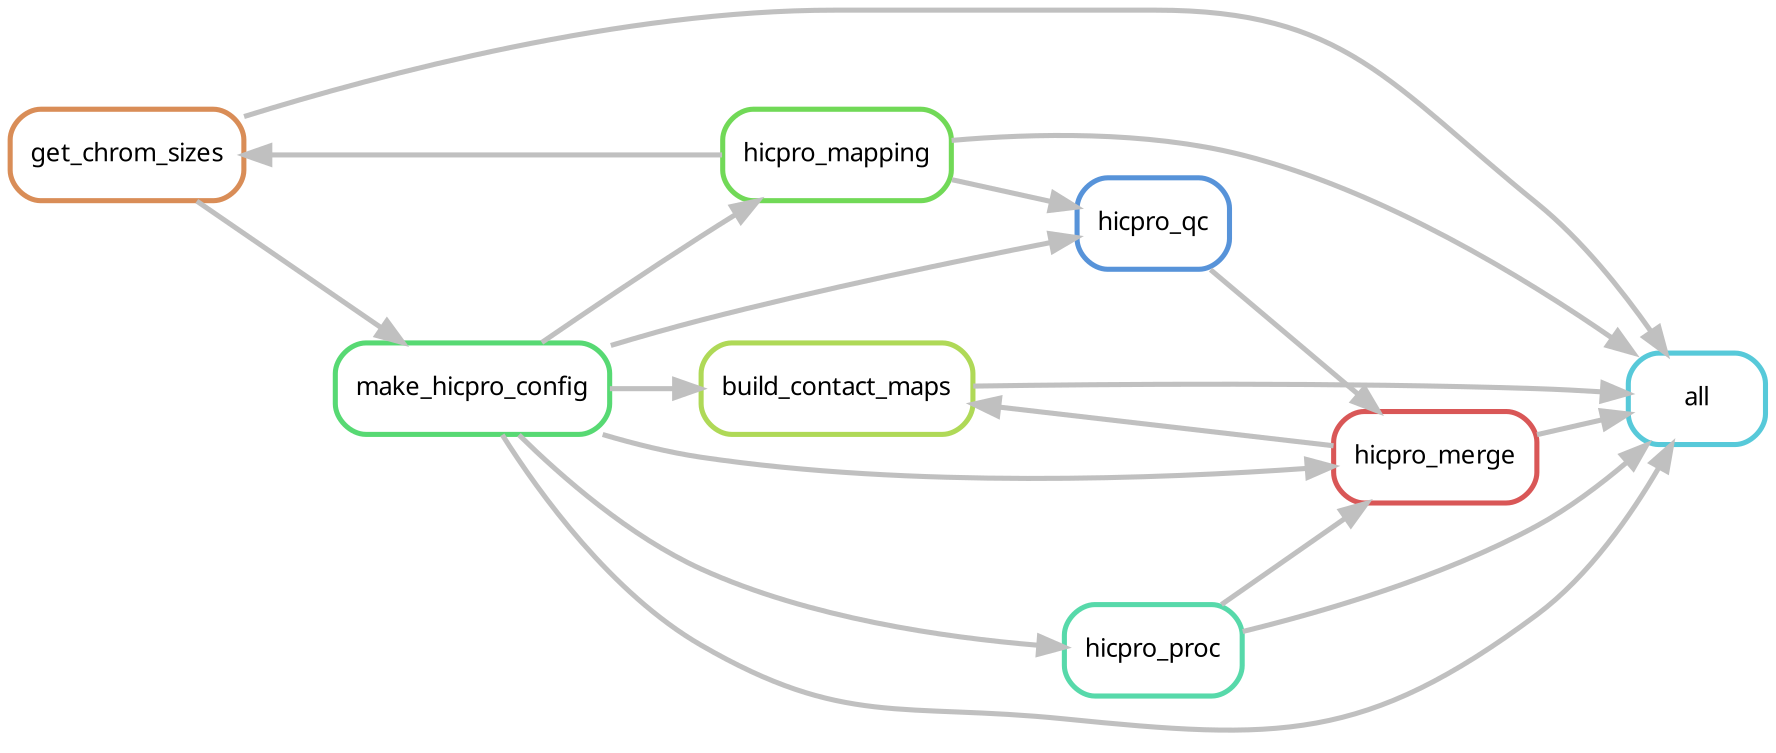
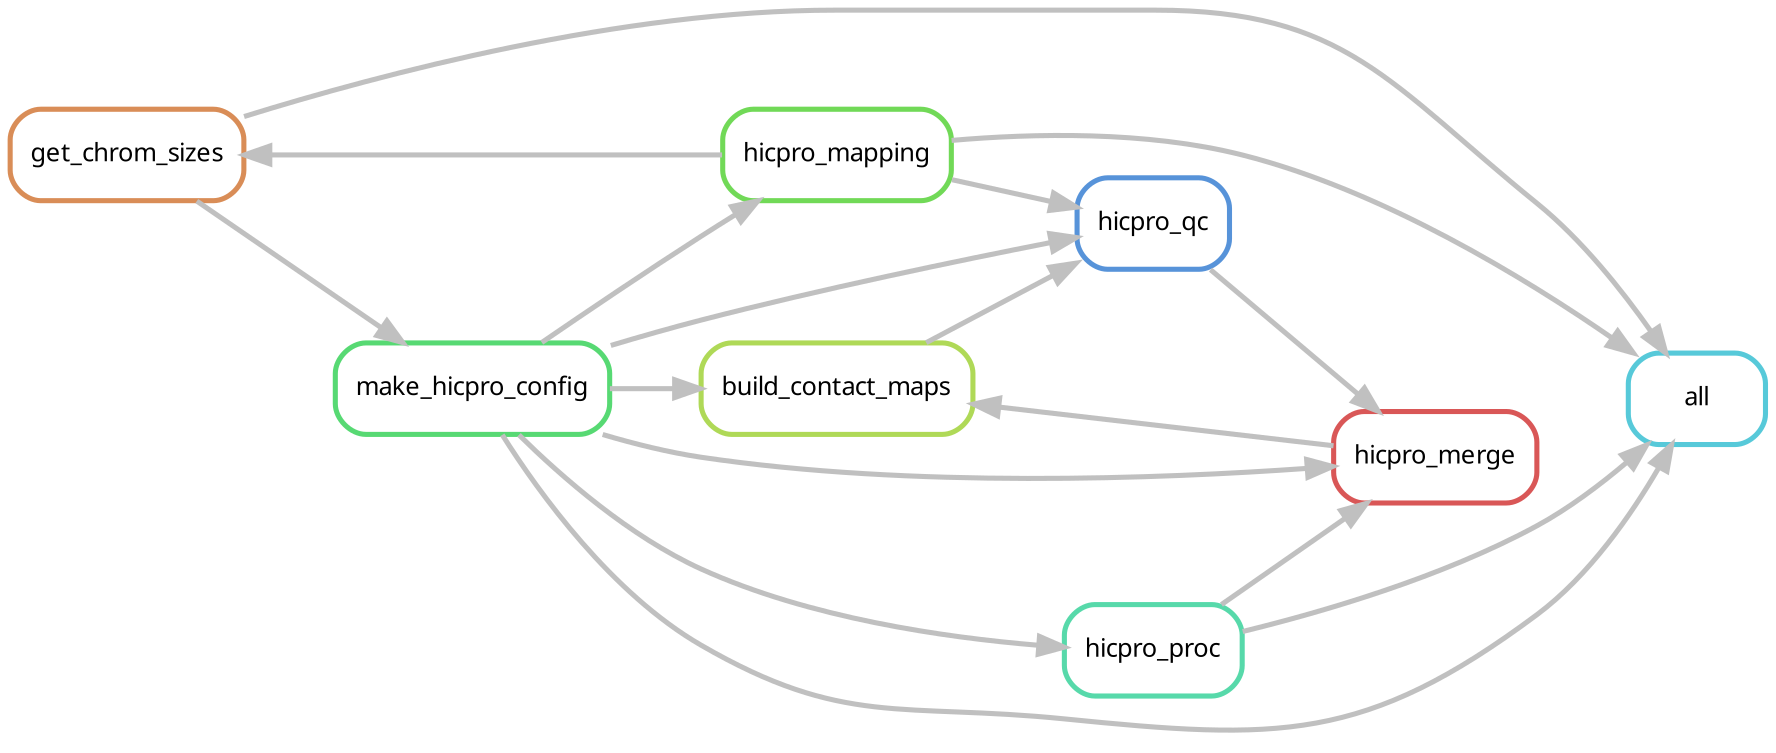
(1288, 384) -> (990, 309)
(1570, 427) -> none
